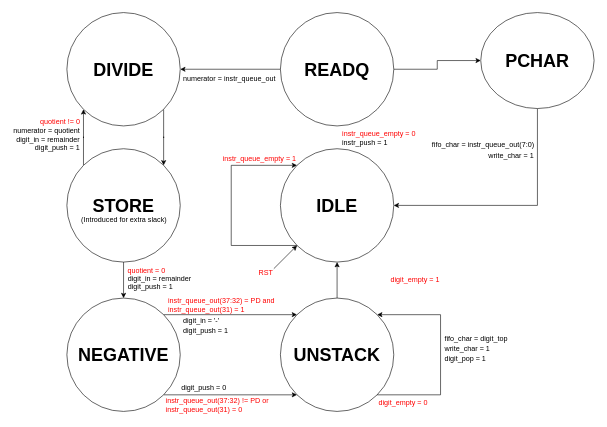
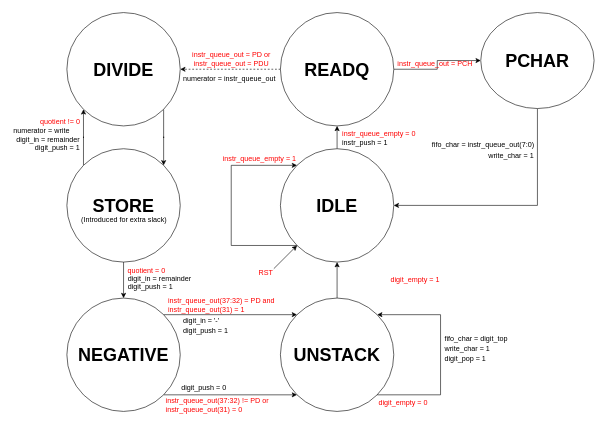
none -> (232, 59)
none -> (435, 63)
(232, 69) -> (232, 69)
(48, 131) -> (45, 131)
none -> (337, 131)
